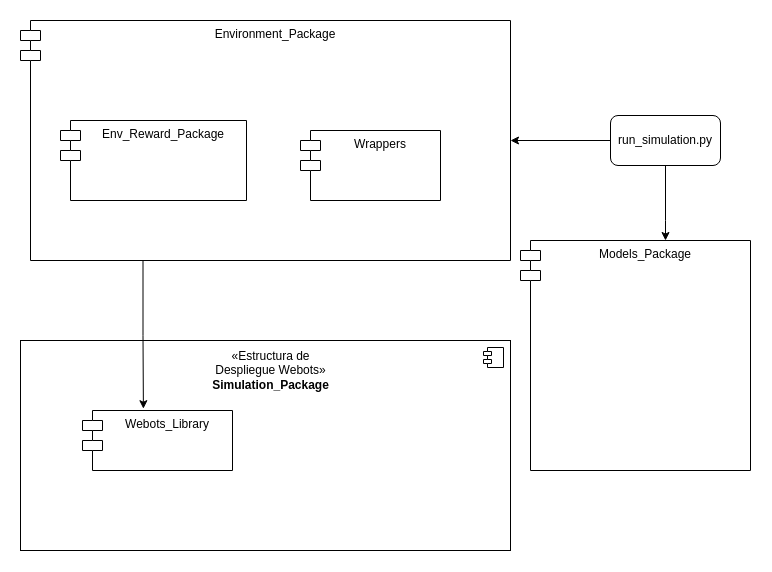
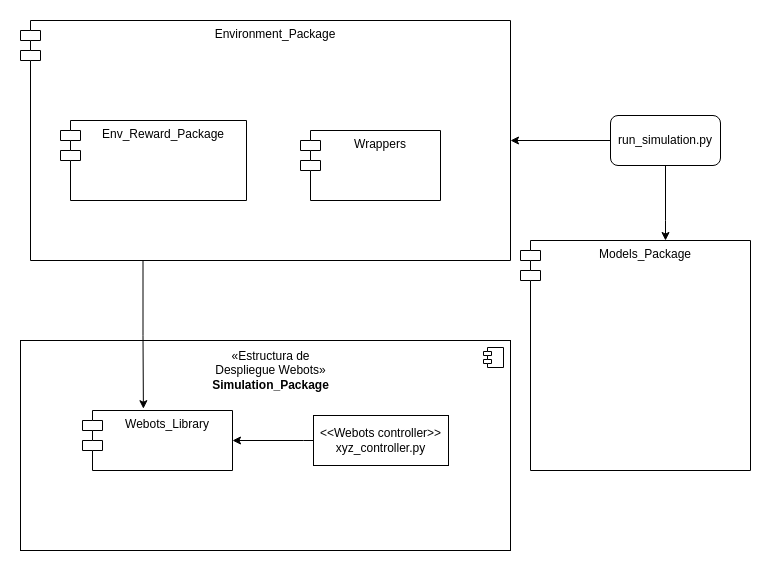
none -> (276, 441)
none -> (381, 441)
